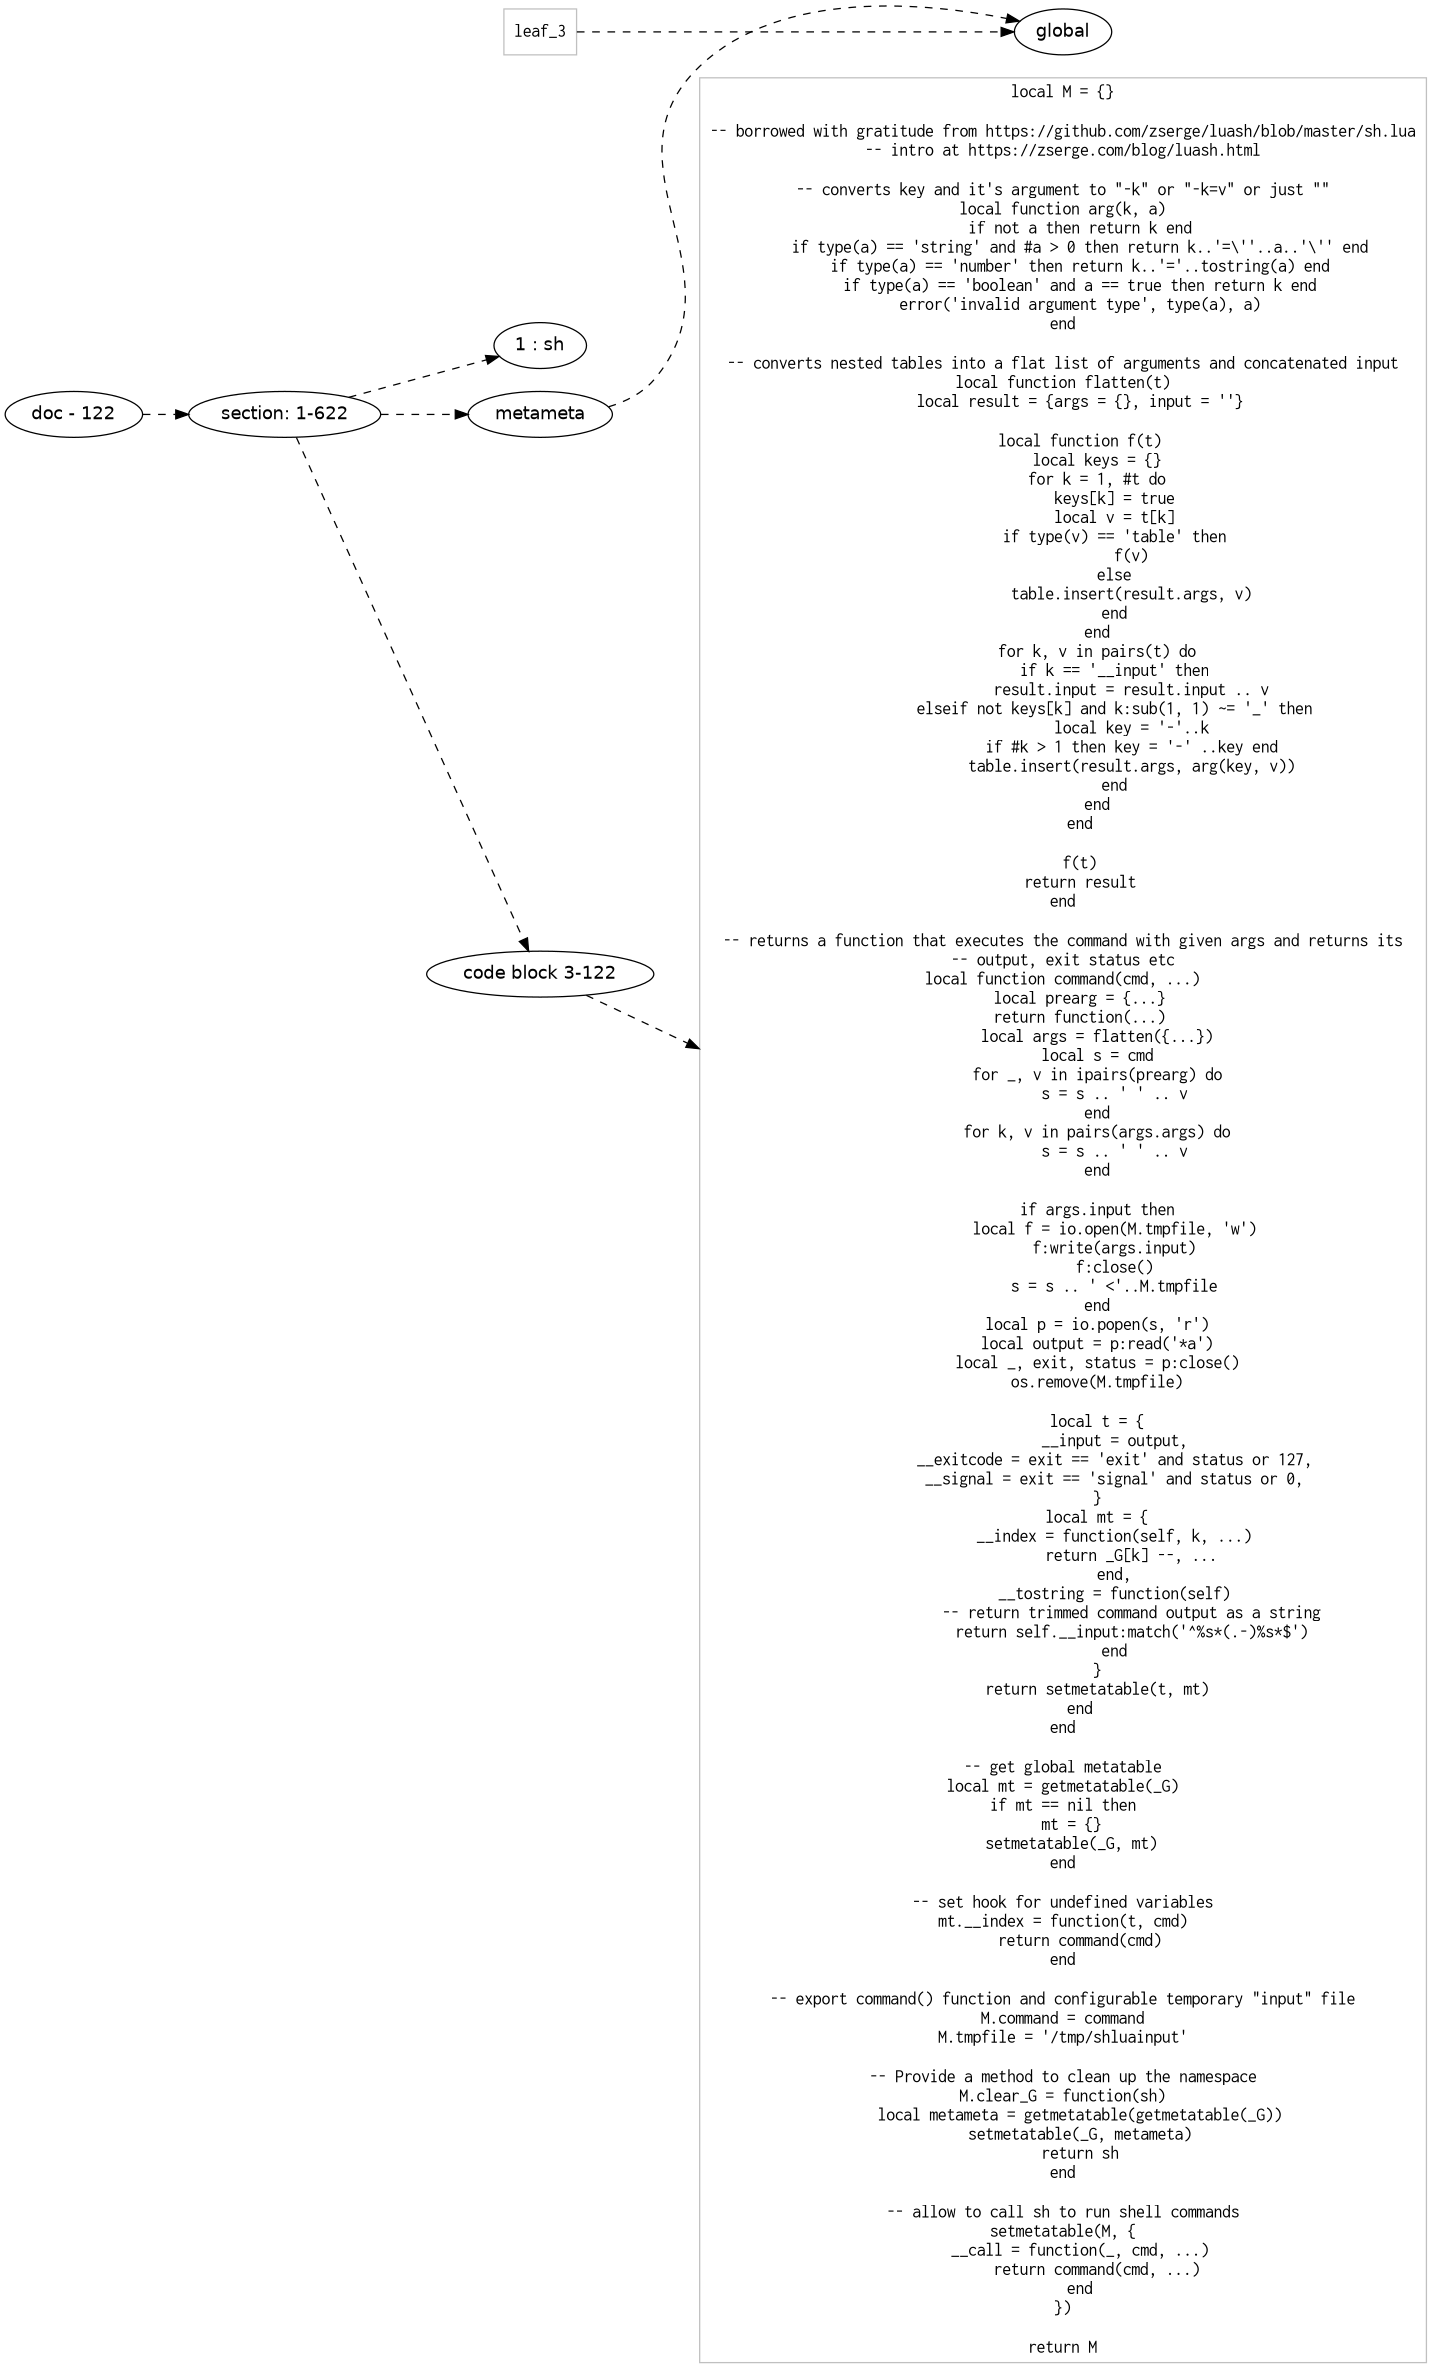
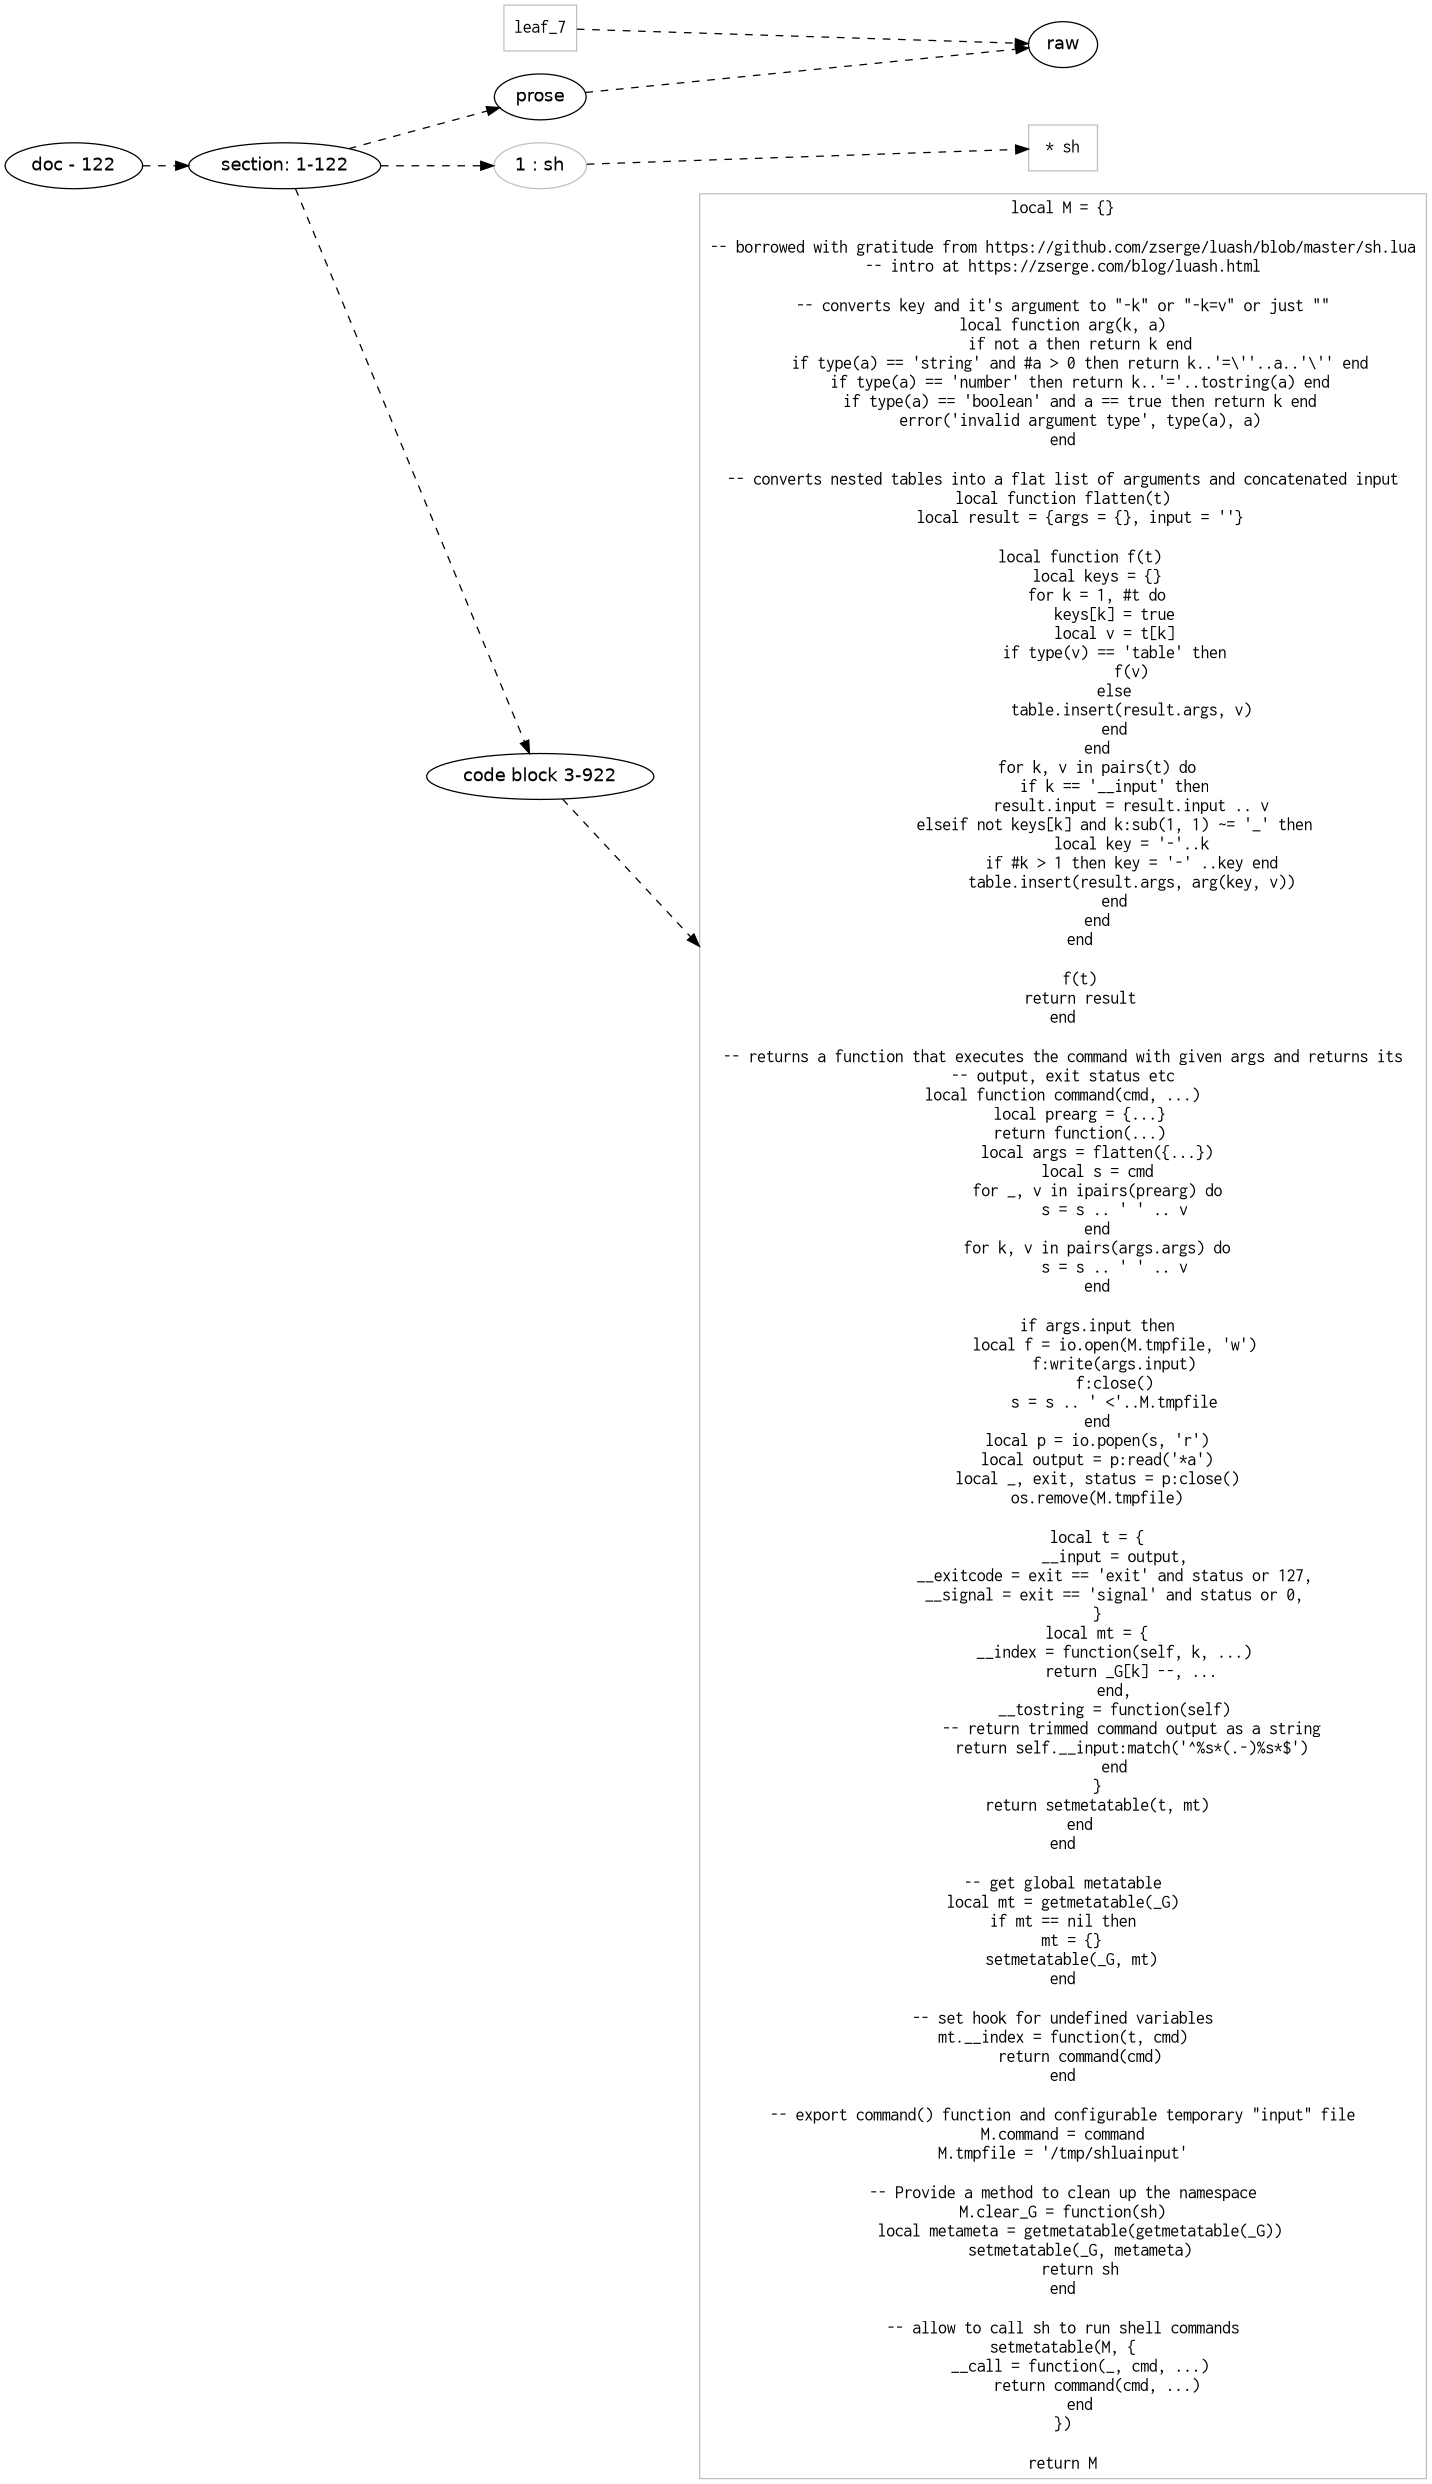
(540, 32) -> (540, 28)
(1063, 32) -> (1063, 45)
none -> (1063, 148)
(540, 346) -> (540, 166)
(285, 414) -> (285, 166)
(540, 414) -> (540, 97)
(540, 974) -> (540, 776)
